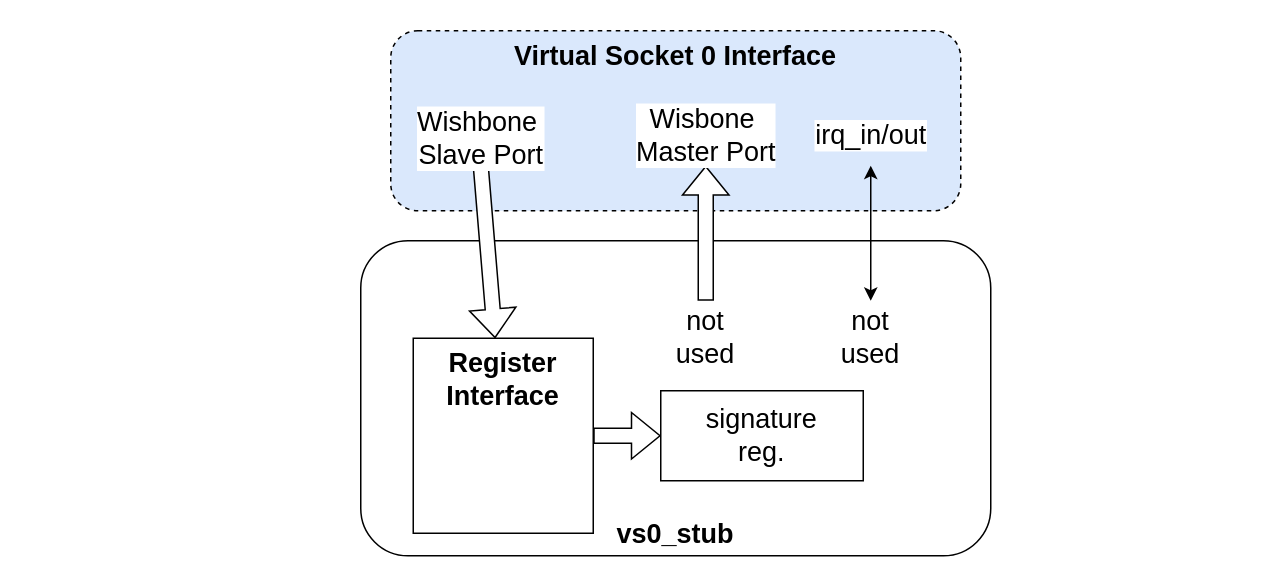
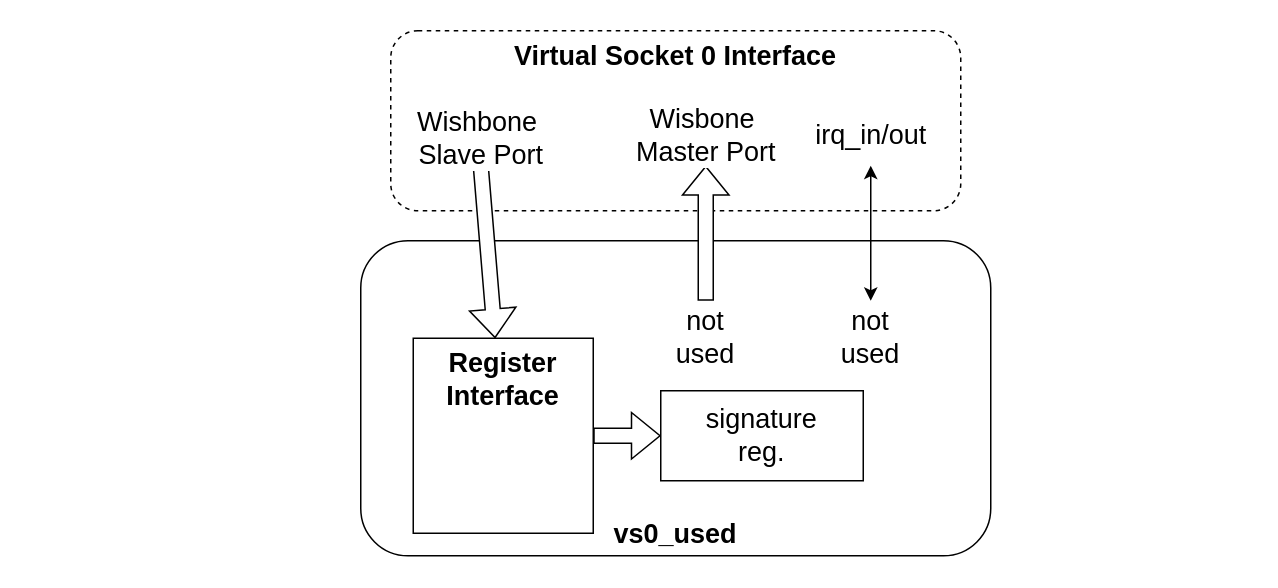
(676, 121) -> (676, 121)
(676, 535) -> (676, 535)
